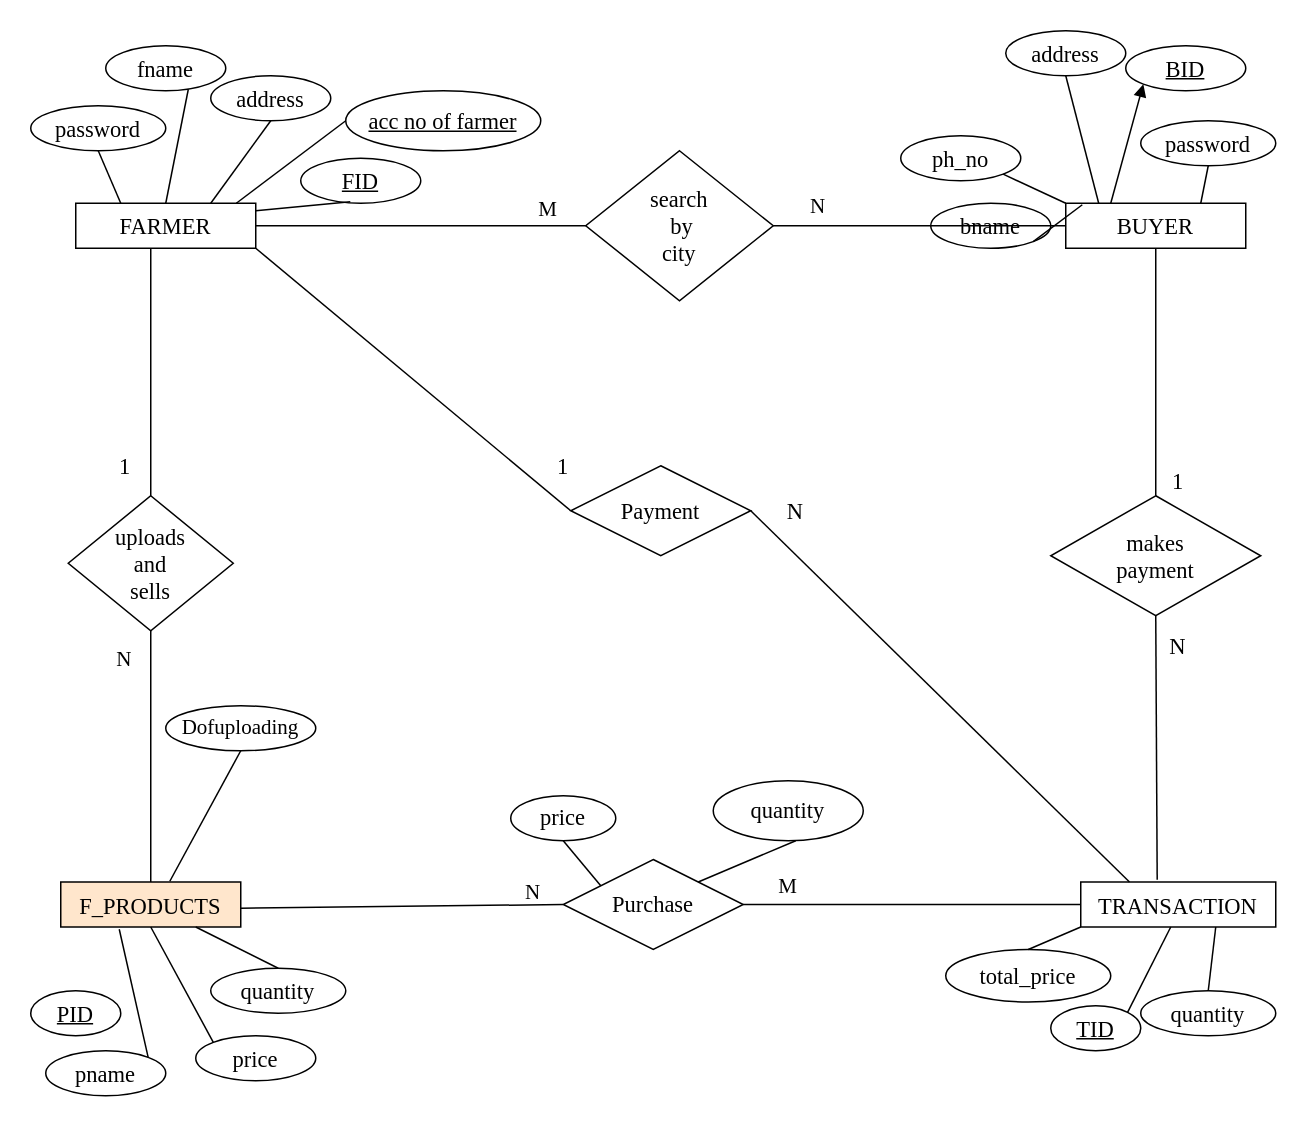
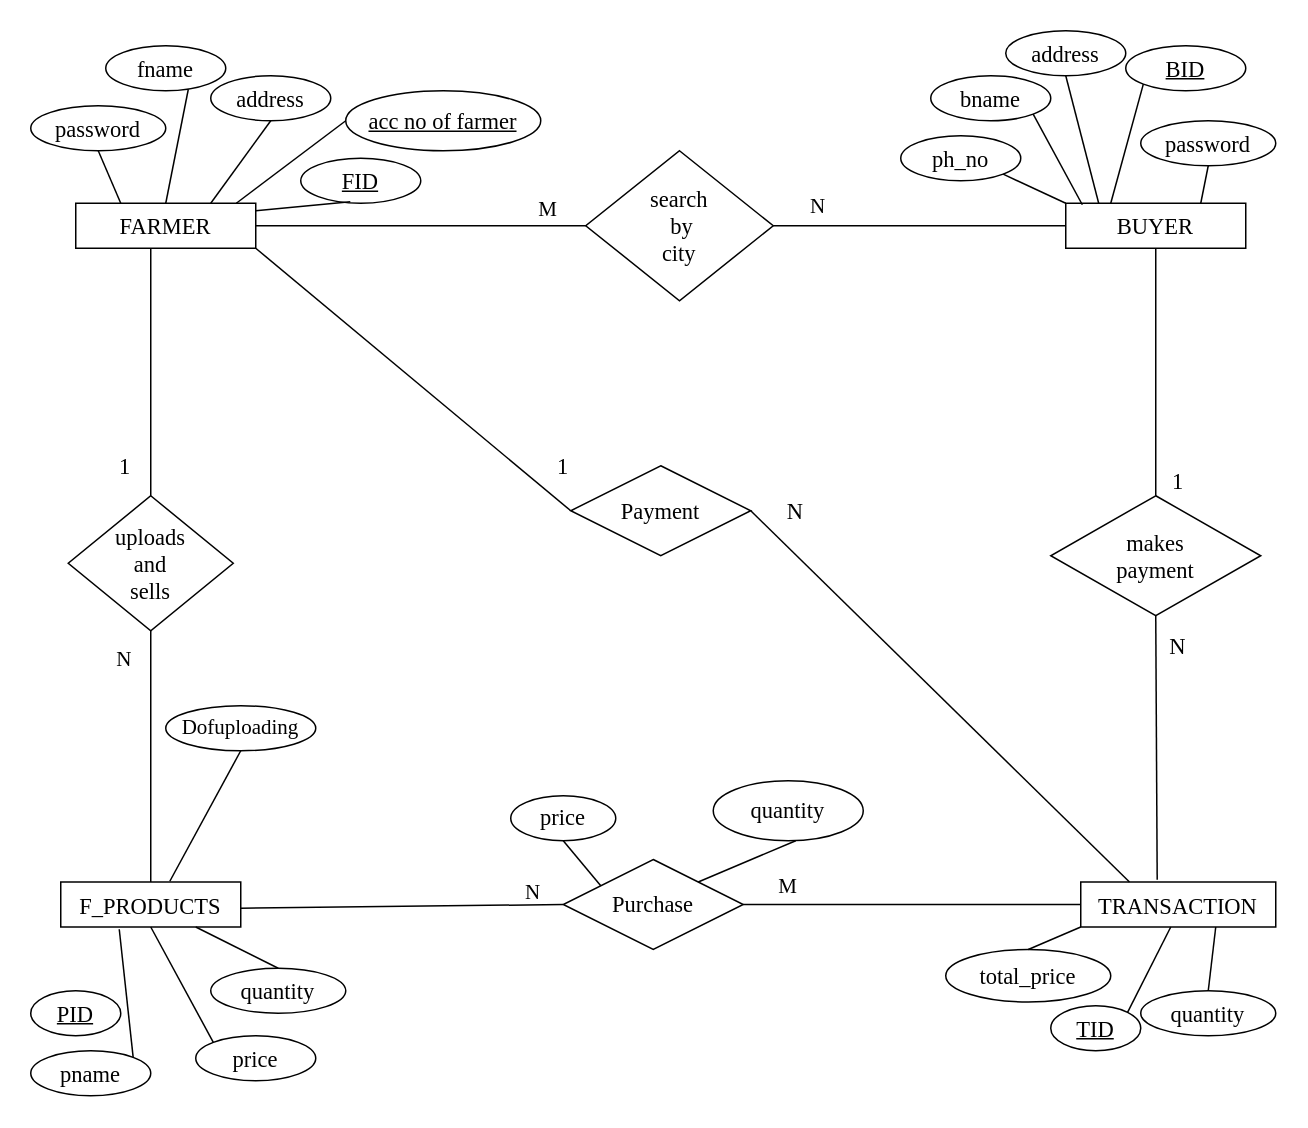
(1140, 97) -> (1141, 91)
(991, 226) -> (991, 98)
(151, 905) -> (151, 905)
(106, 1073) -> (91, 1073)
